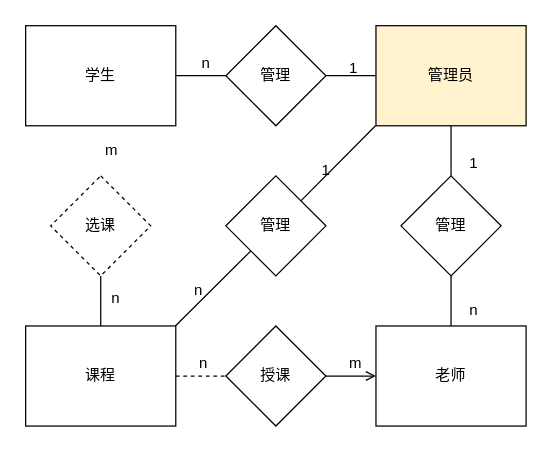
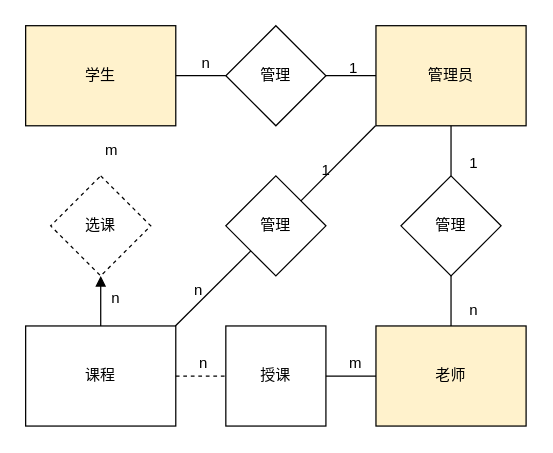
(101, 76) -> (101, 76)
(101, 282) -> (101, 287)
(276, 376) -> (276, 376)
(369, 376) -> (370, 376)
(451, 376) -> (451, 376)
